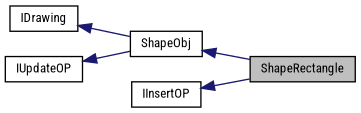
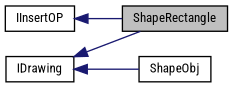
(233, 56) -> (114, 42)
(44, 69) -> none
